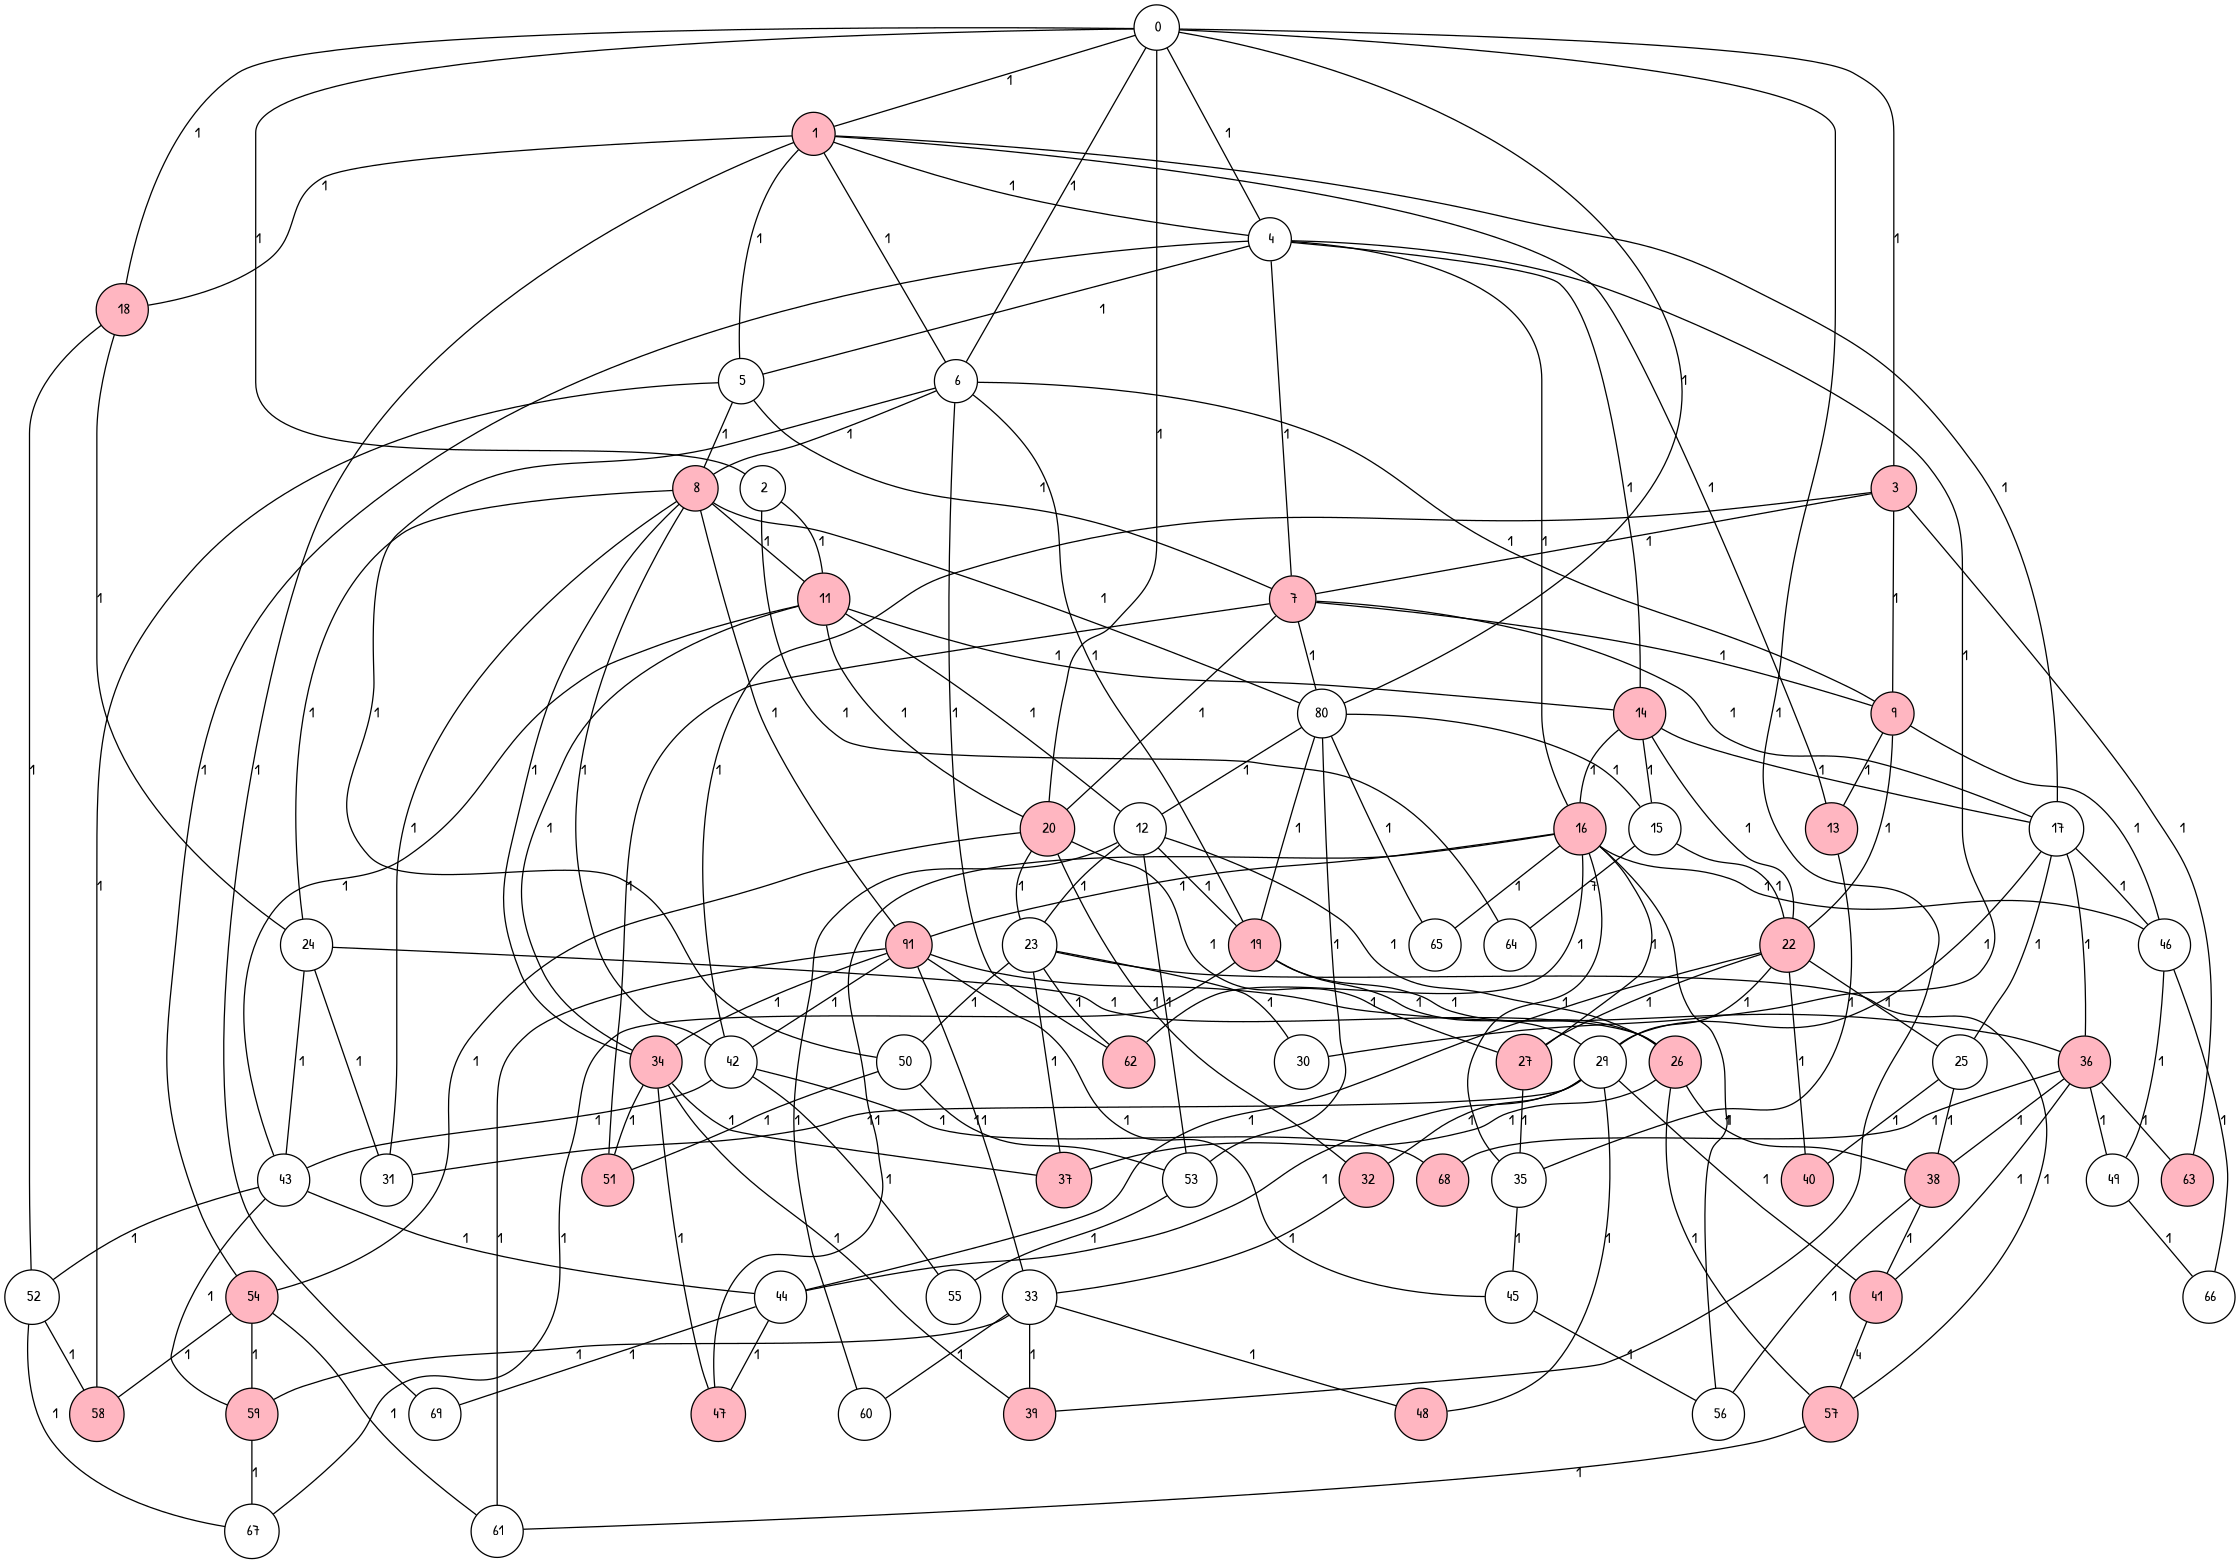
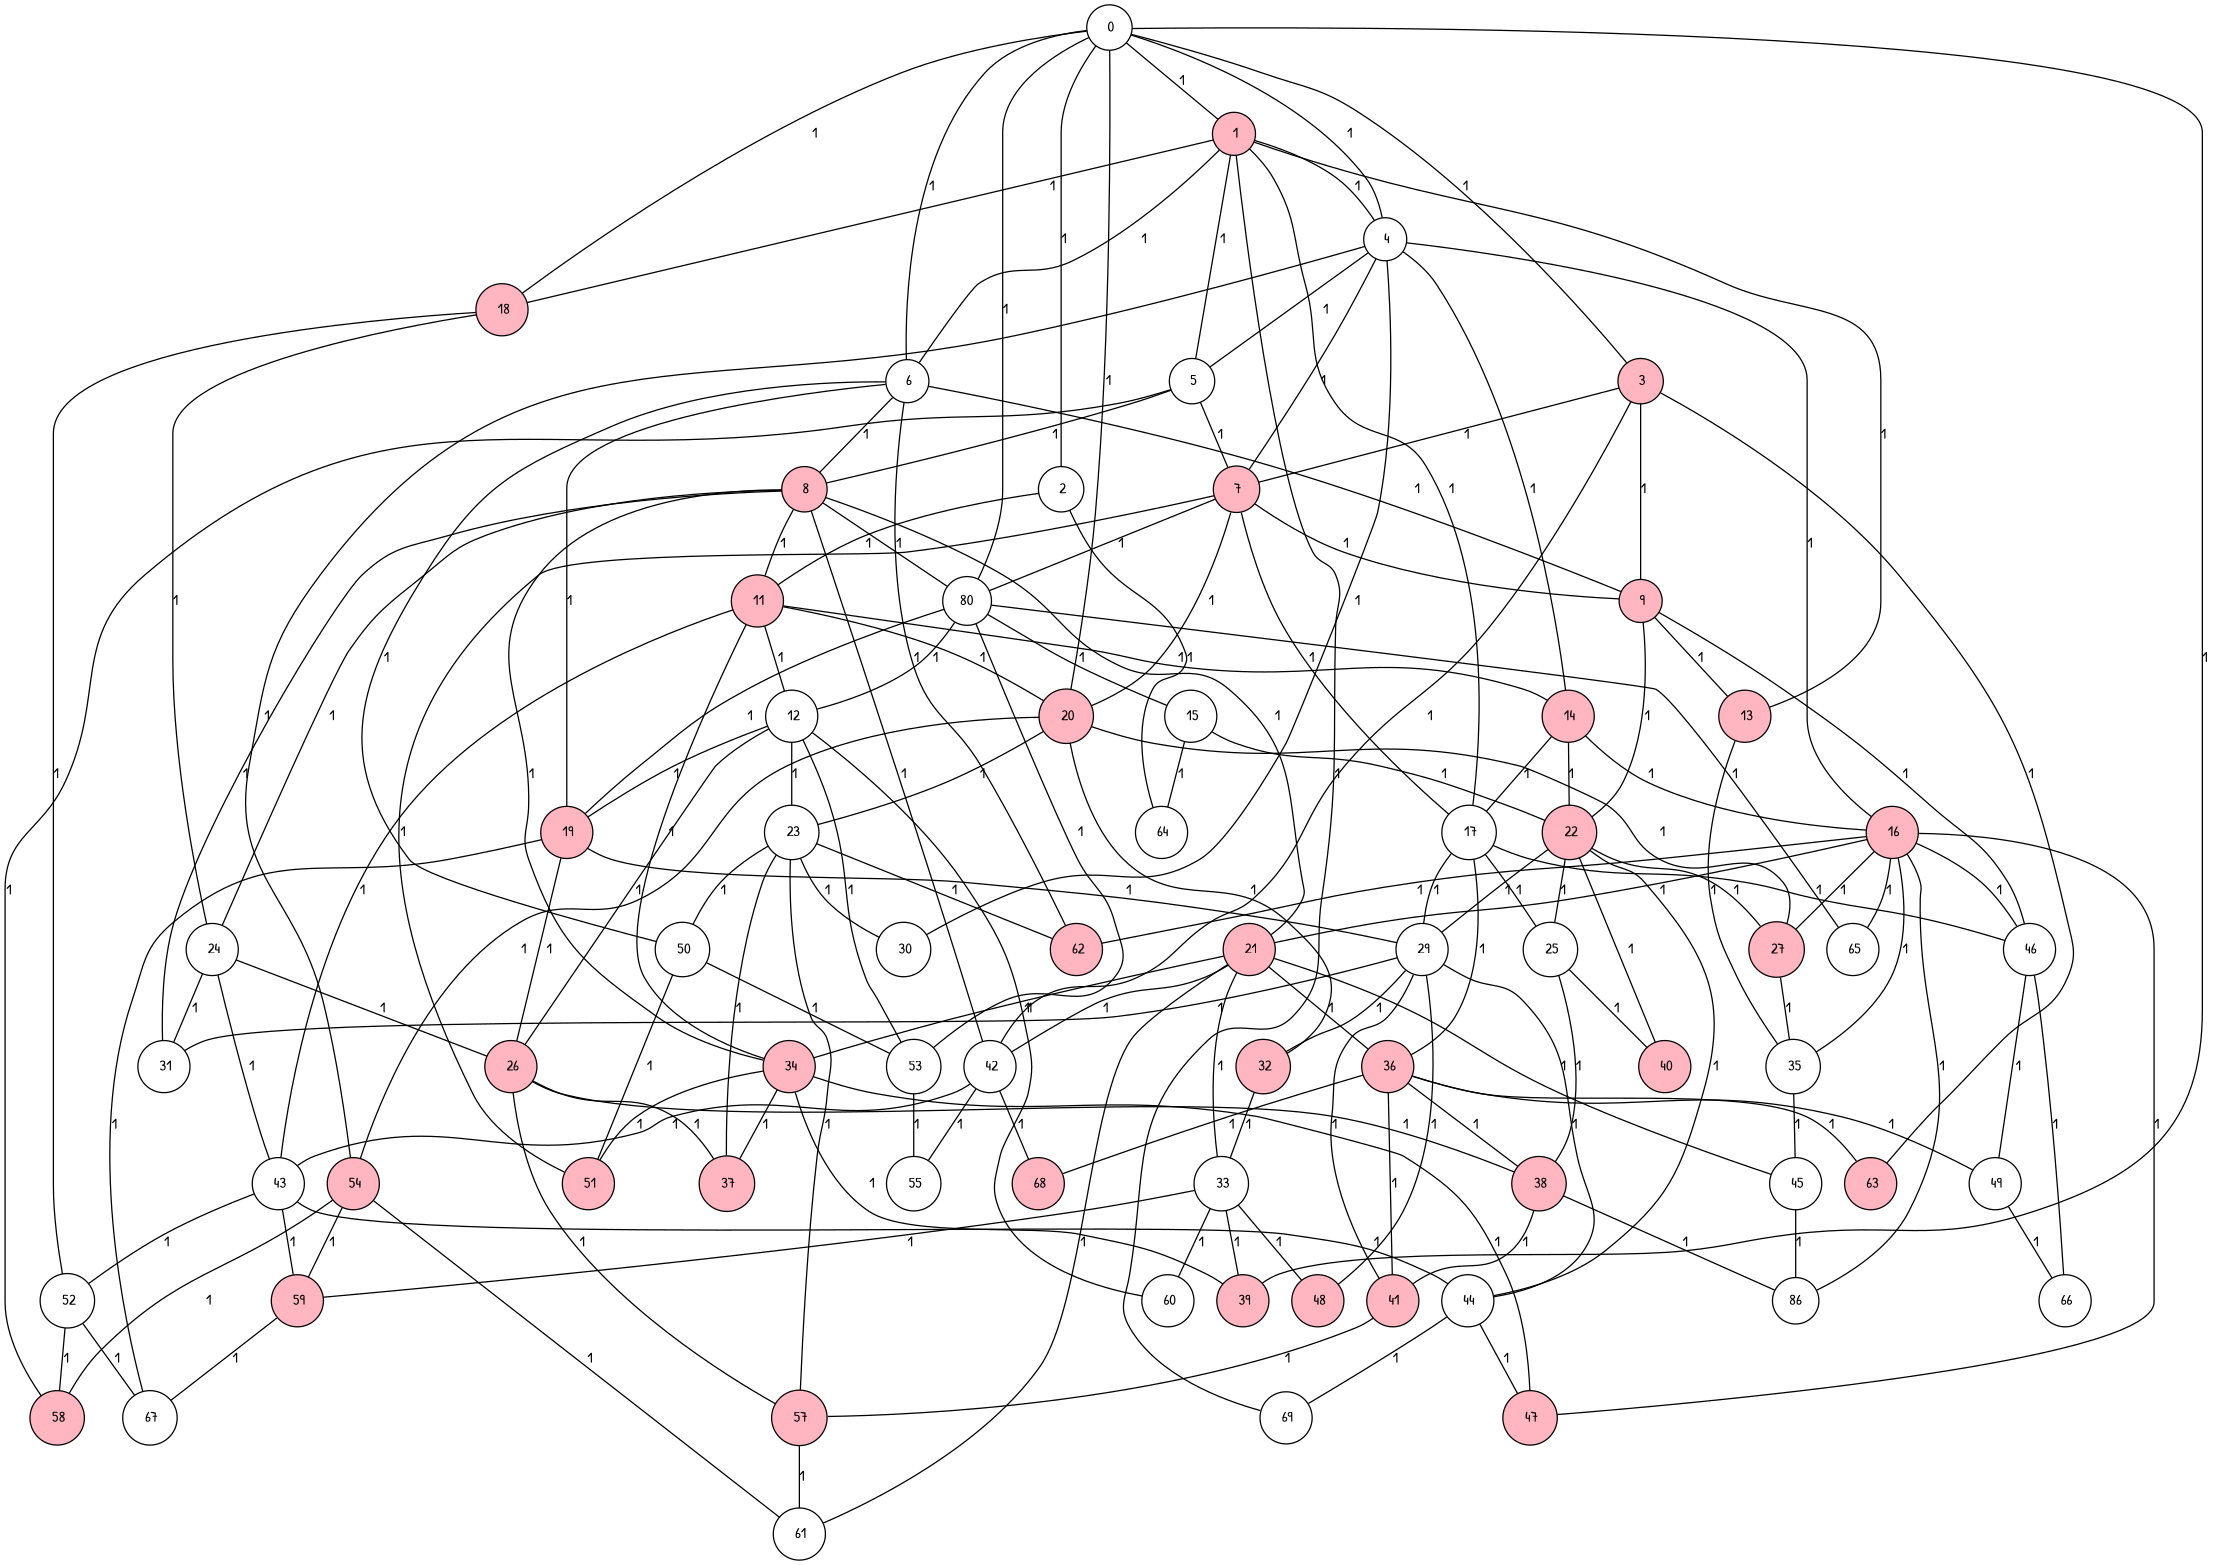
(1647, 771) -> none
(1595, 887) -> (1181, 774)
(909, 945) -> (1249, 949)
(1859, 1355) -> (1288, 1359)
(1718, 1414) -> (1796, 1301)
